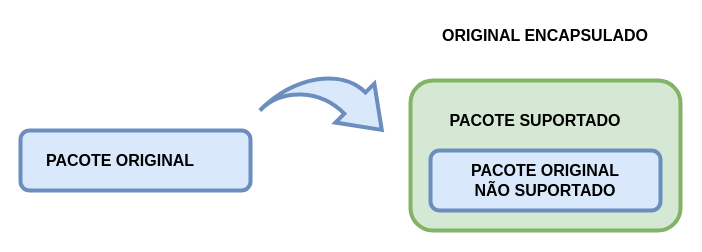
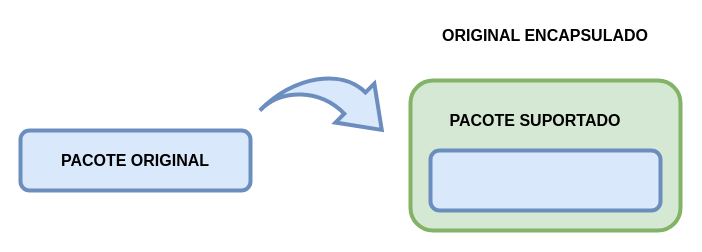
(121, 161) -> (136, 161)
(546, 181) -> none
